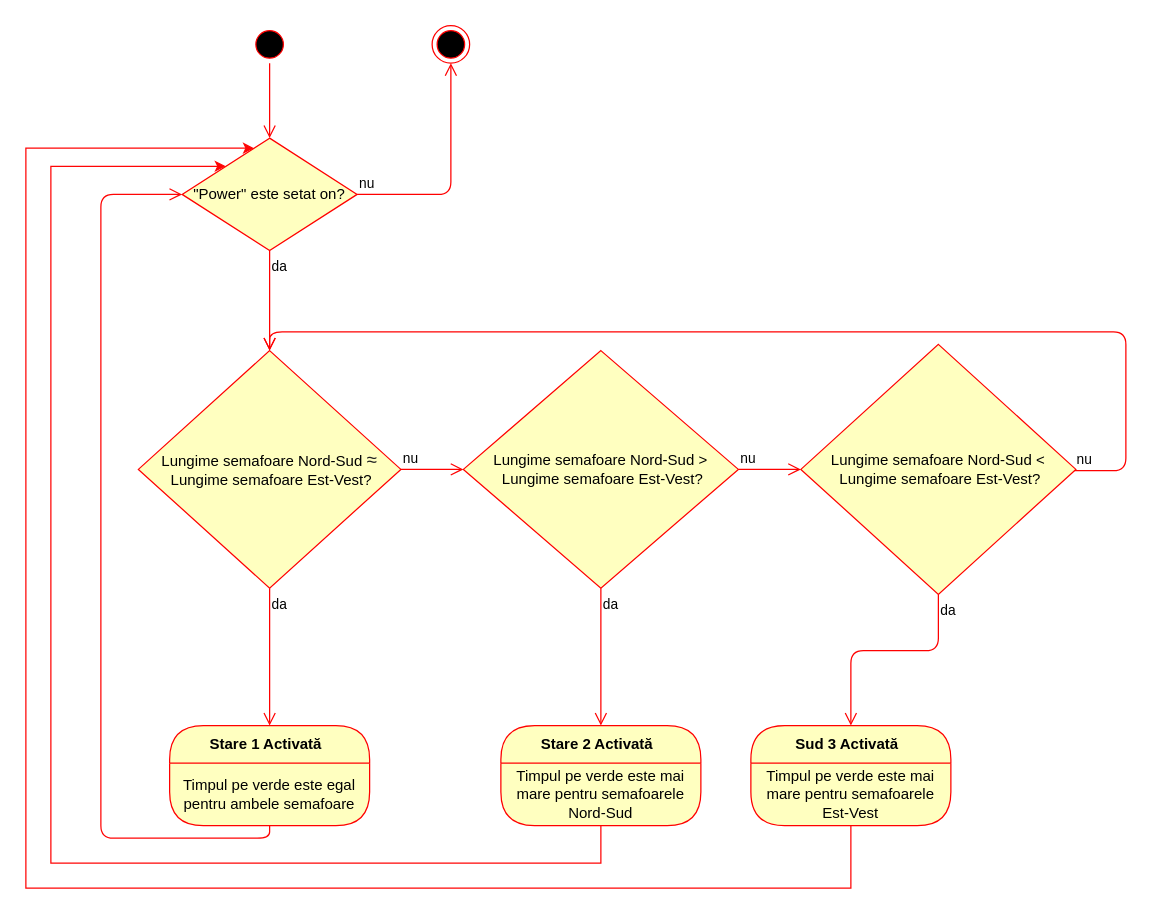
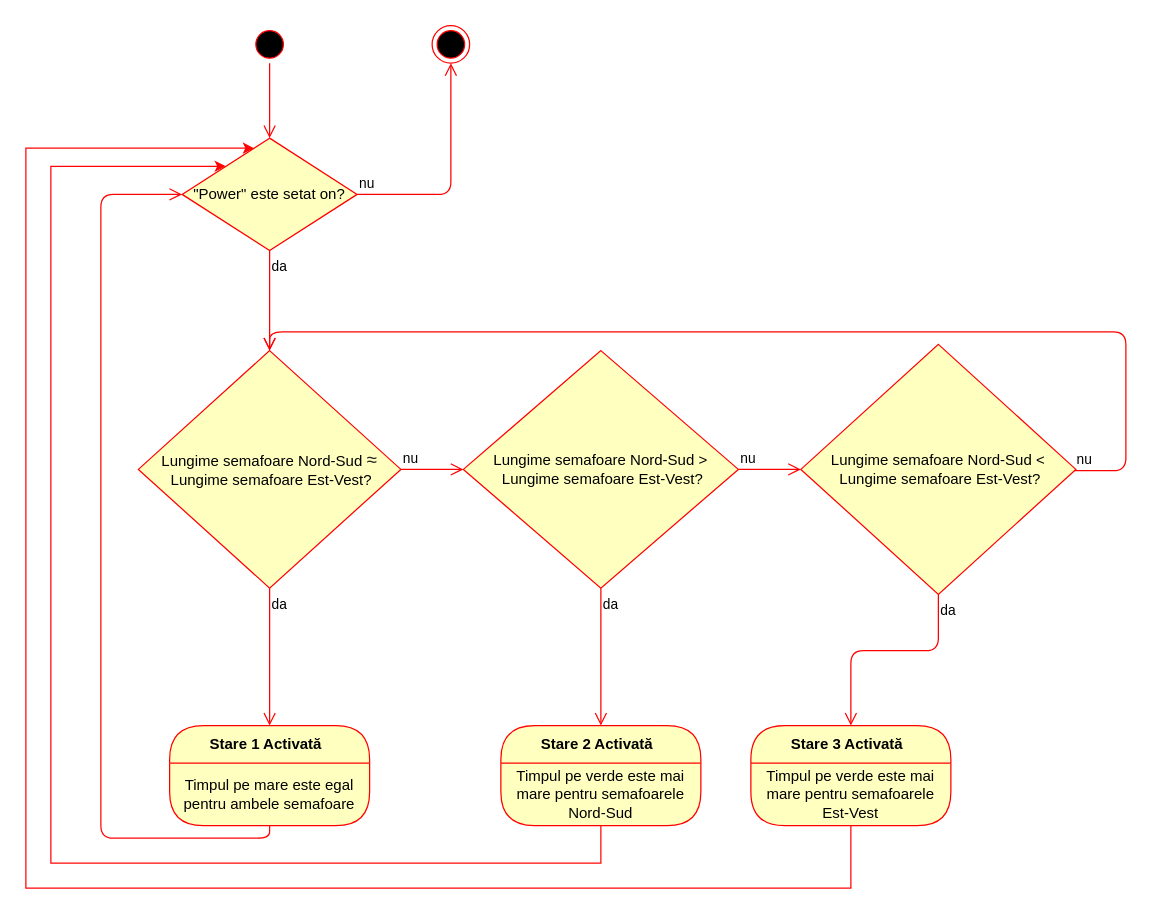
(851, 744) -> (851, 744)
(269, 794) -> (269, 794)
